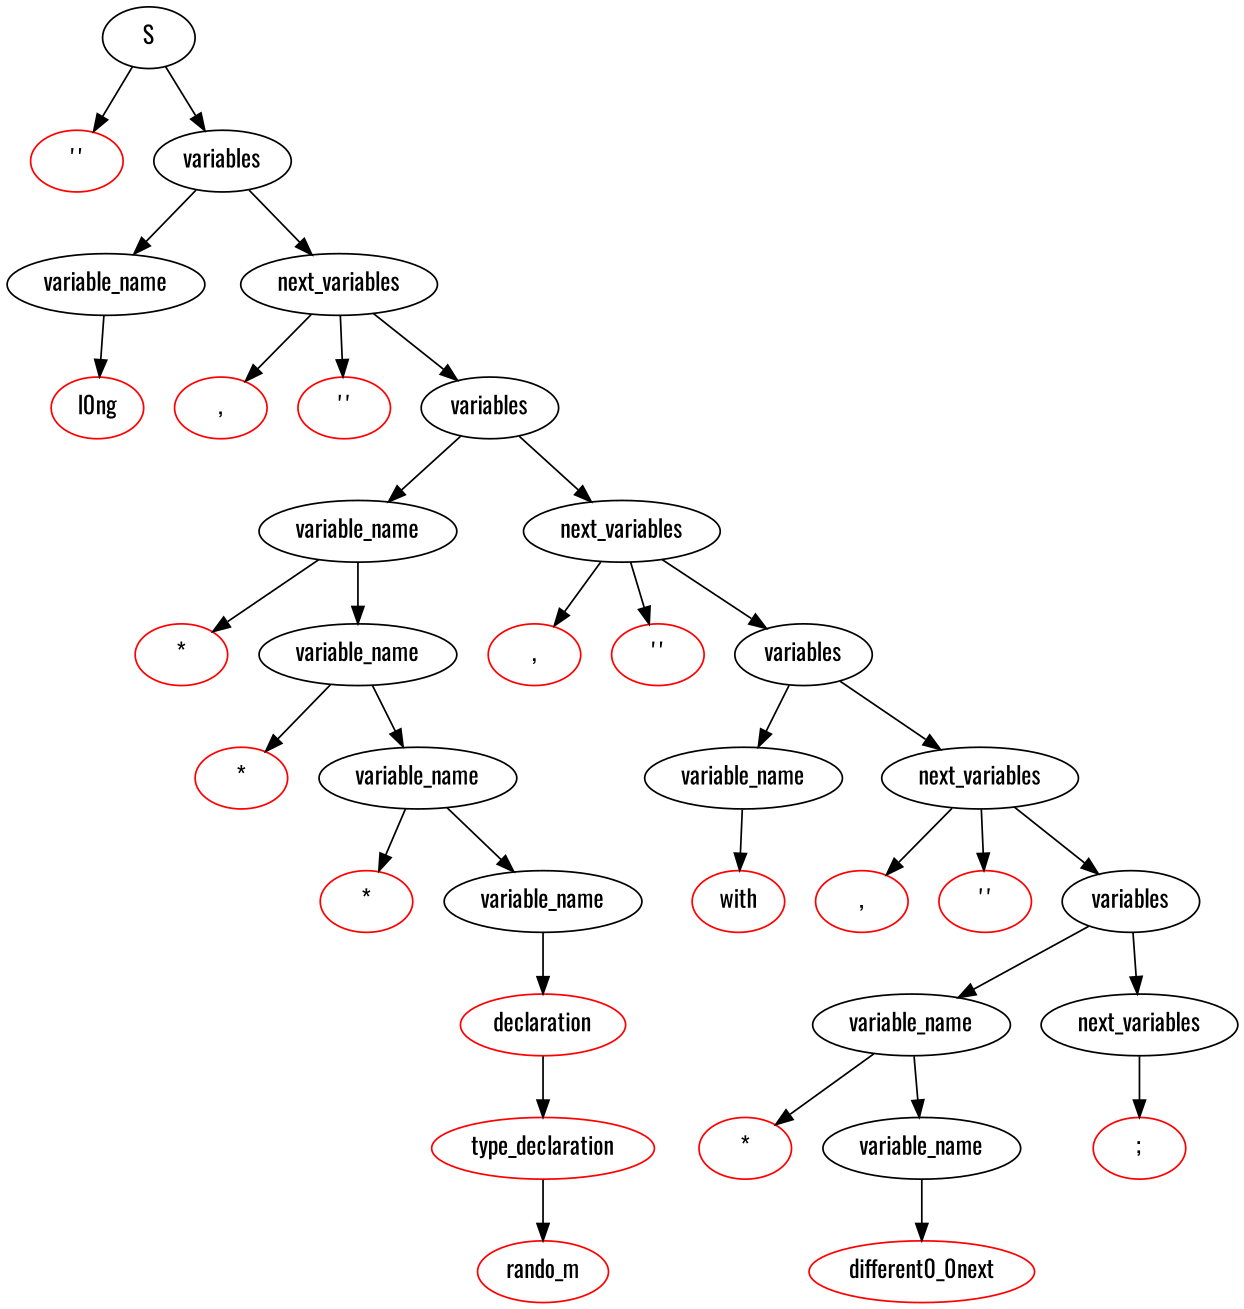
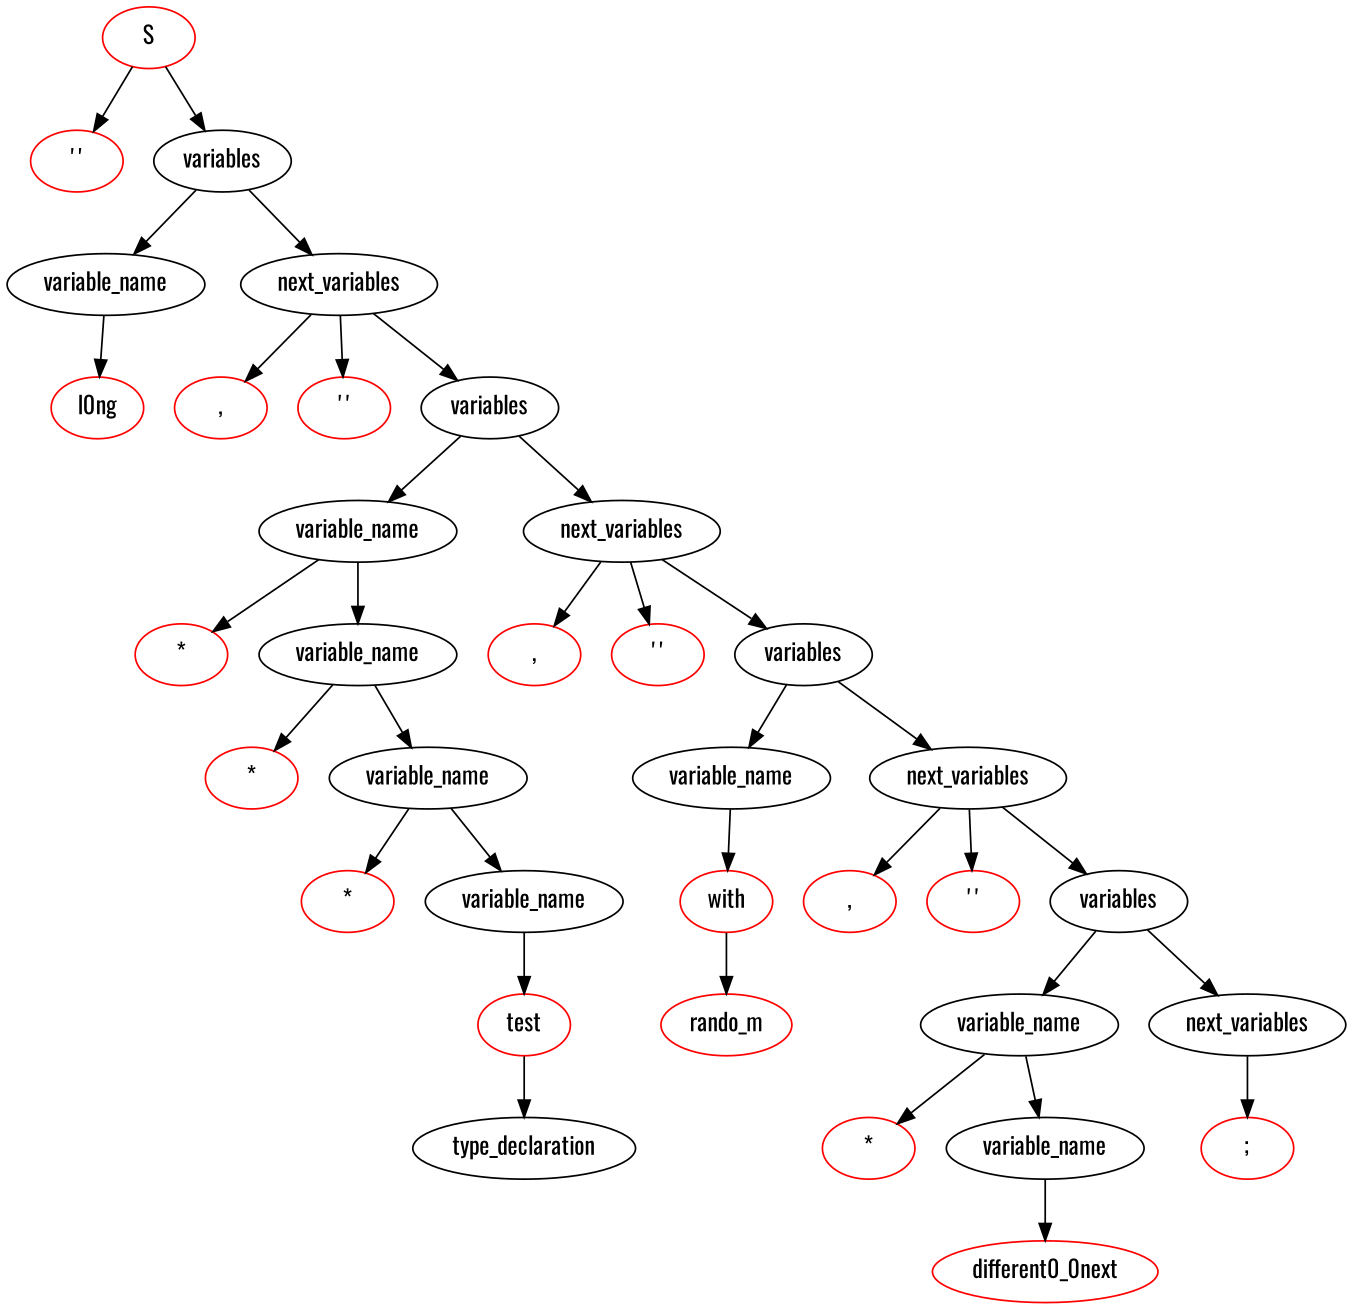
(149, 38) -> (149, 38)
(543, 1025) -> (524, 1025)
(543, 1148) -> (524, 1148)
(543, 1202) -> (726, 955)
